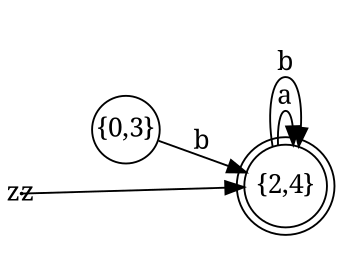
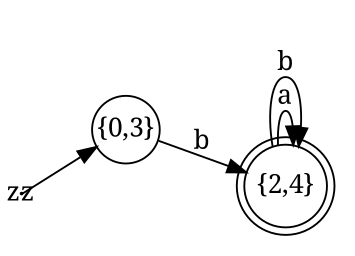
(124, 191) -> (52, 175)
